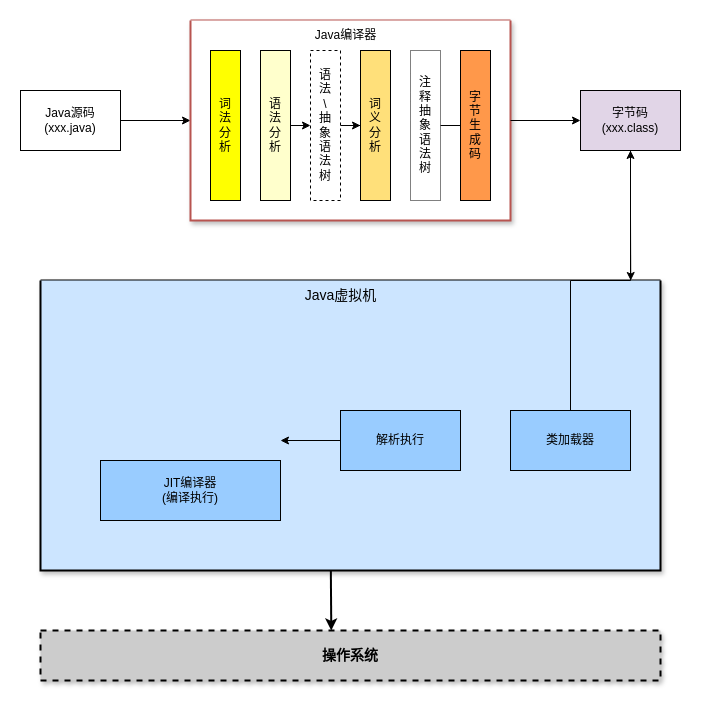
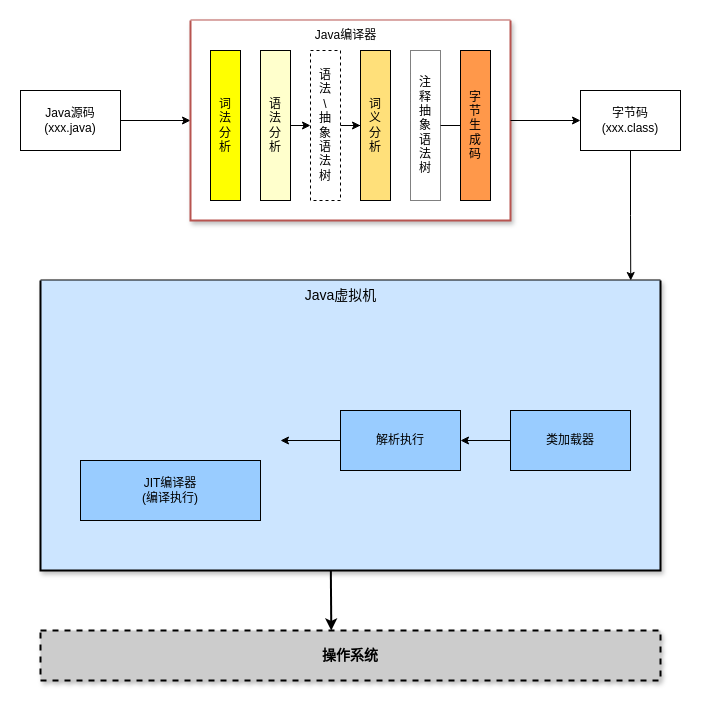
(631, 121) -> (631, 121)
(571, 315) -> (489, 441)
(191, 491) -> (171, 491)
